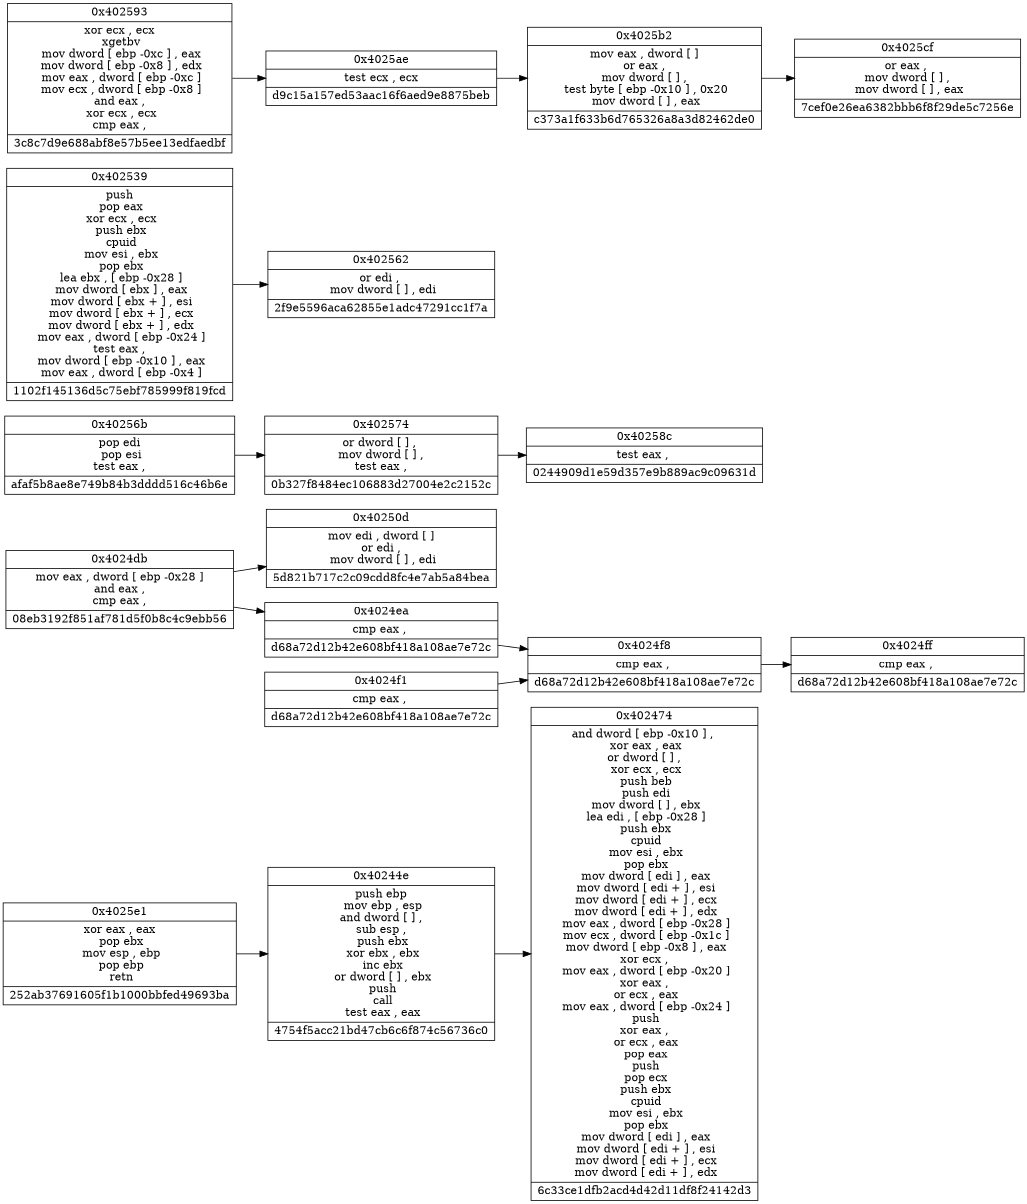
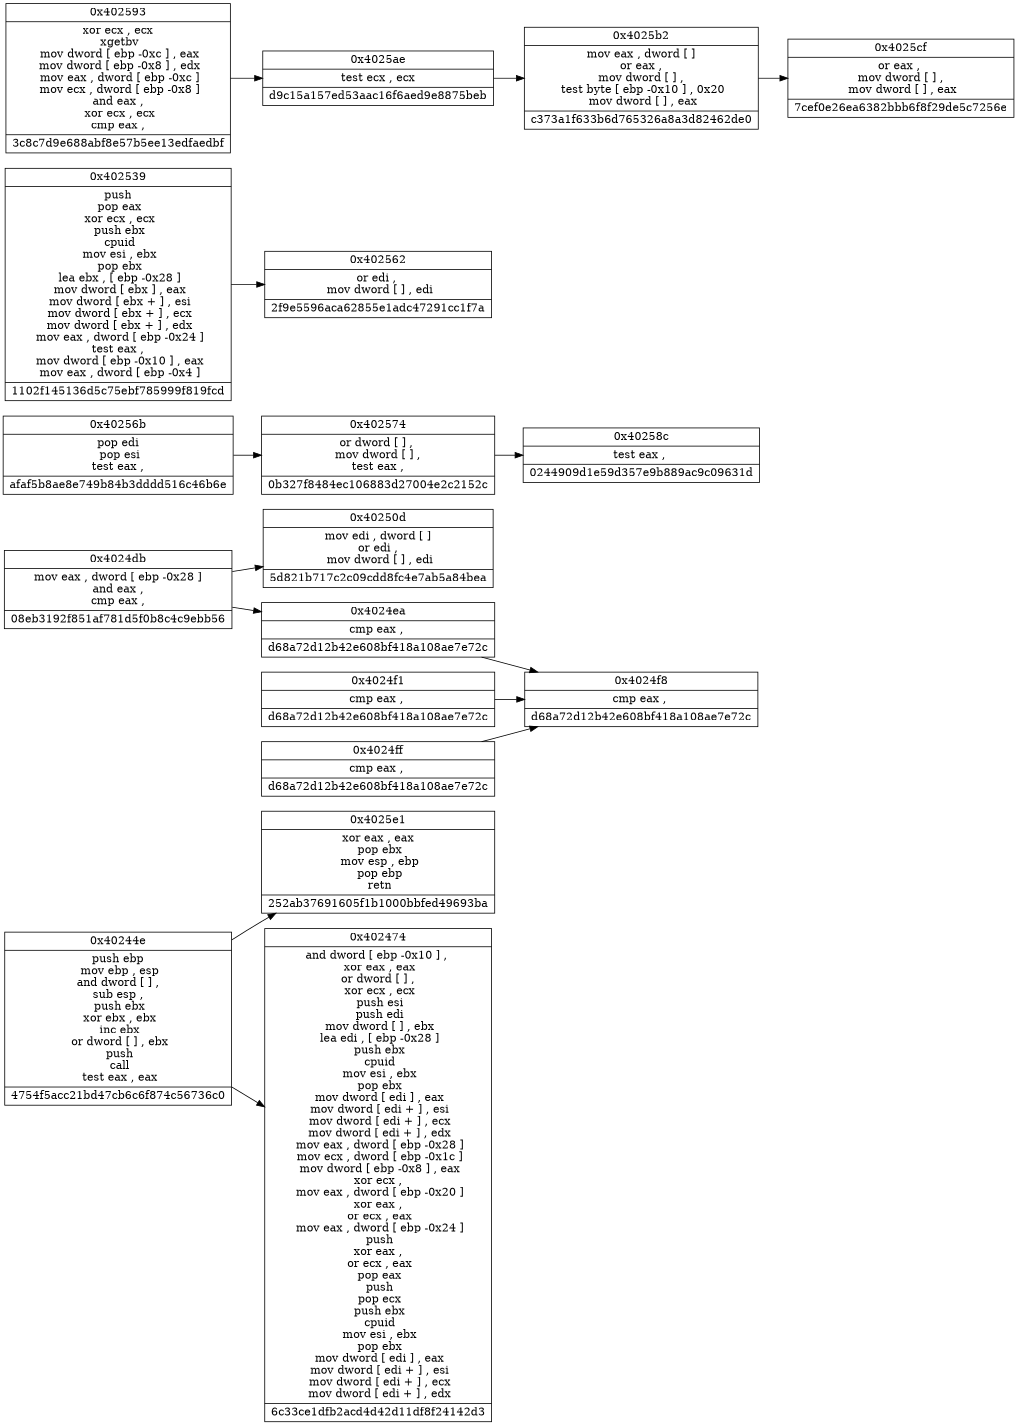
(772, 665) -> (506, 735)
(644, 782) -> (378, 1003)
(248, 954) -> (250, 928)
